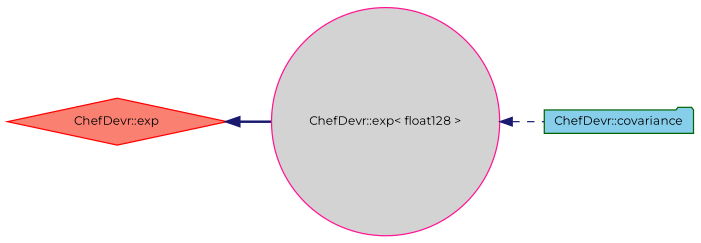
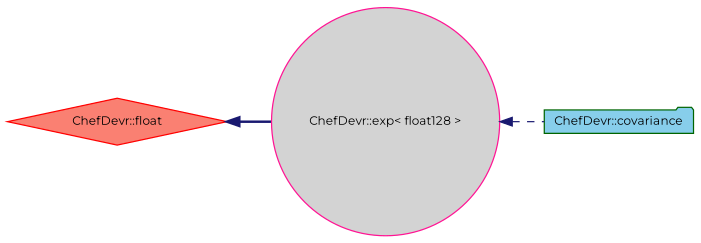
(117, 122) -> (117, 122)
